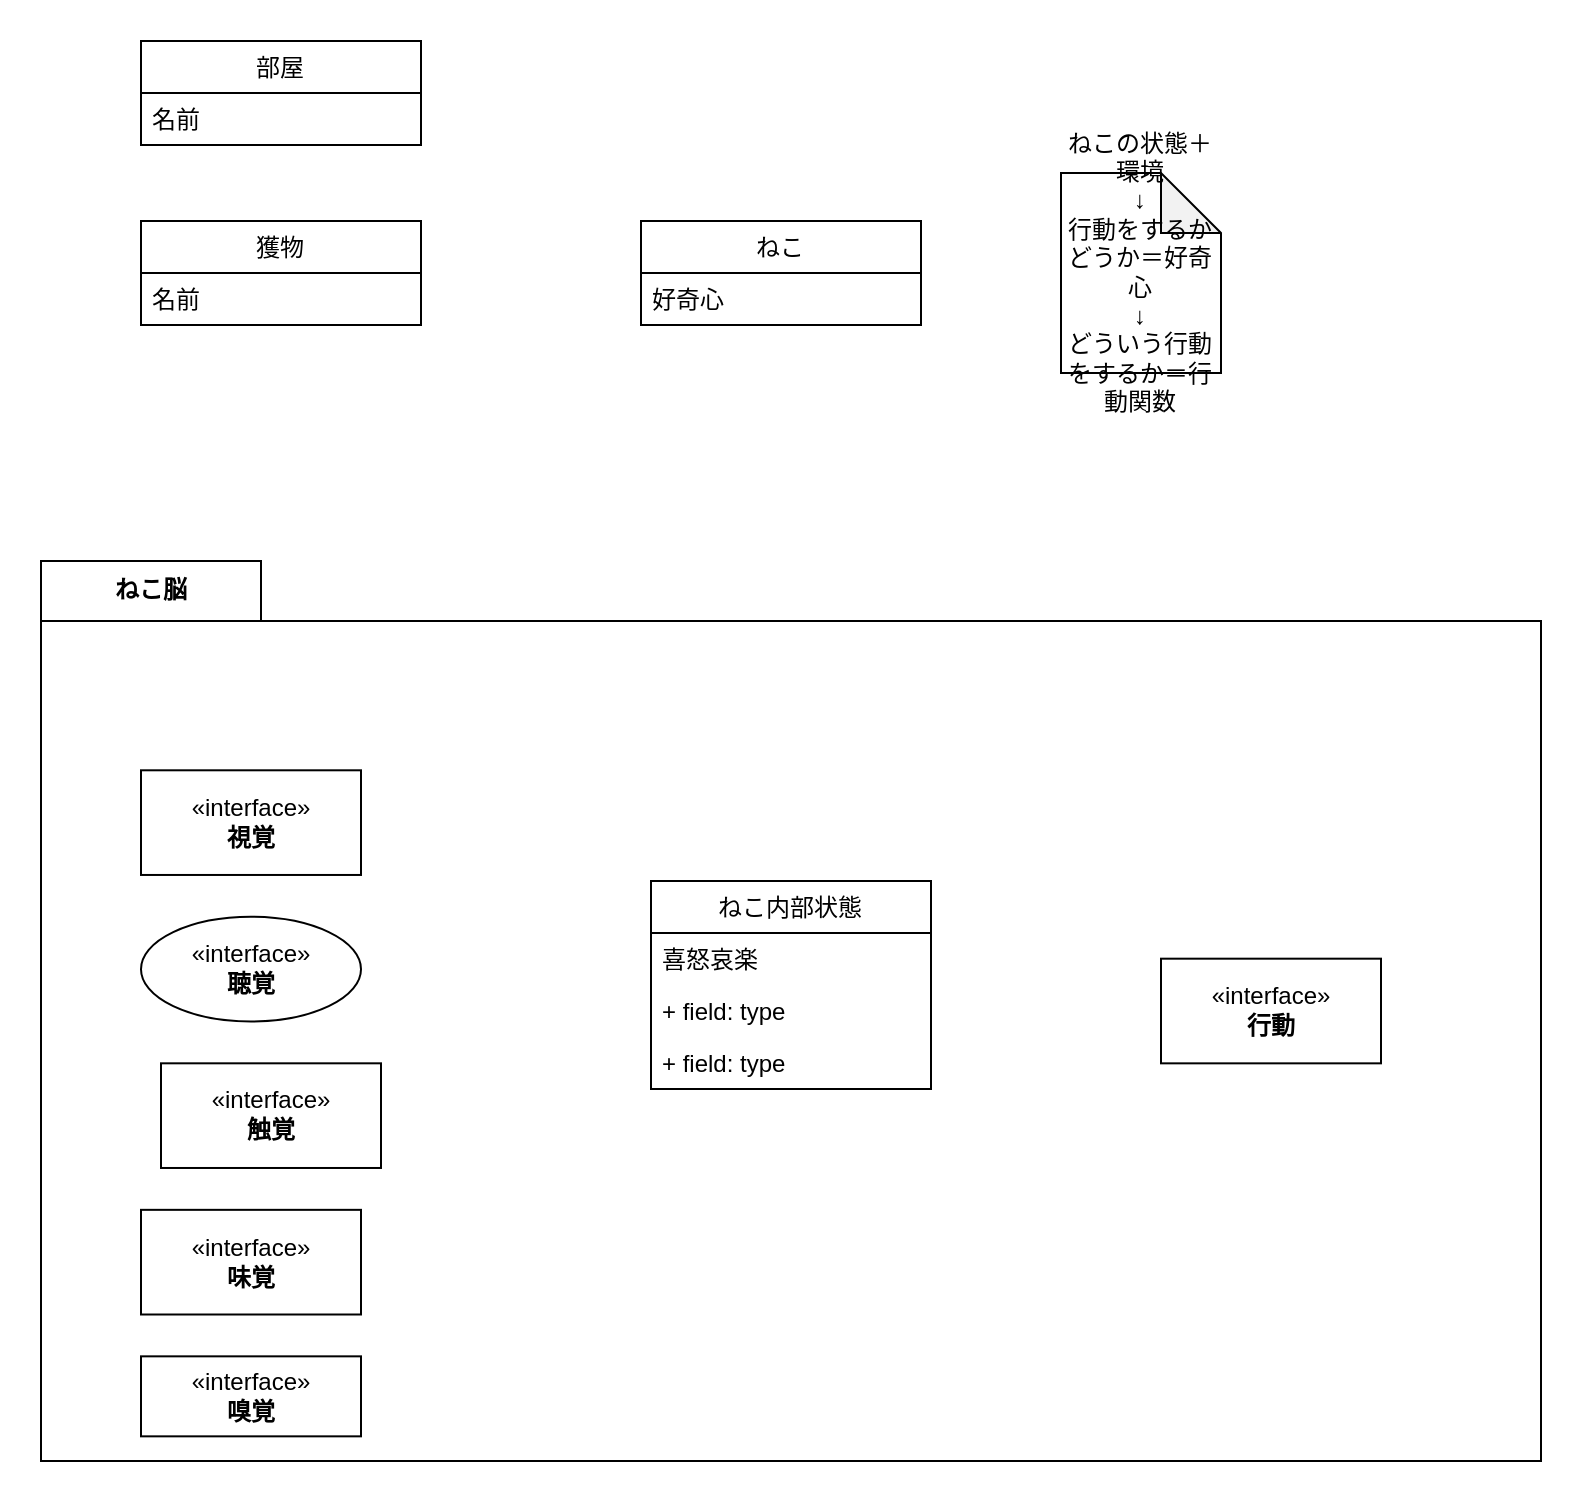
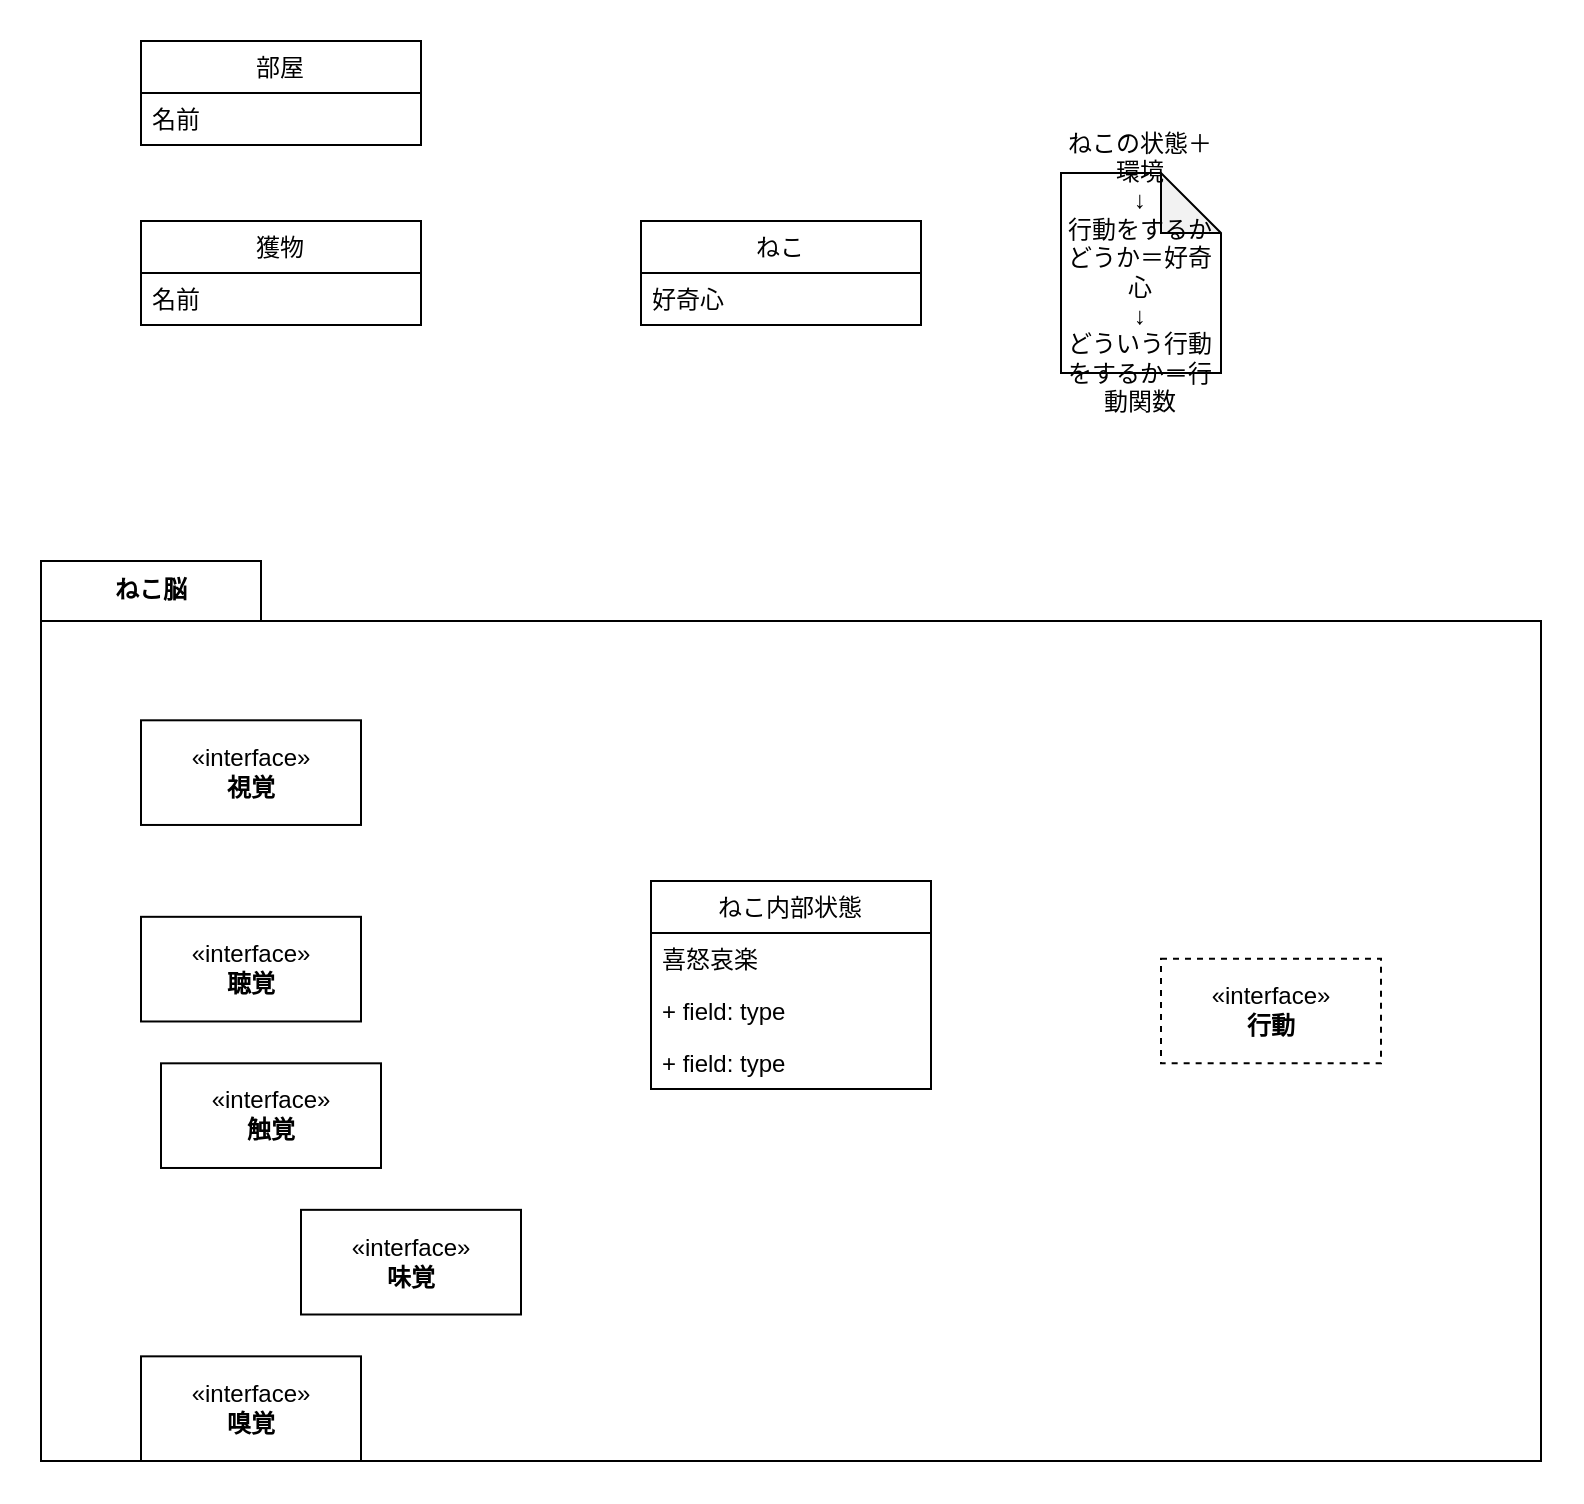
(251, 823) -> (251, 773)
(251, 969) -> (251, 969)
(1271, 1011) -> (1271, 1011)
(251, 1262) -> (411, 1262)
(251, 1396) -> (251, 1409)
